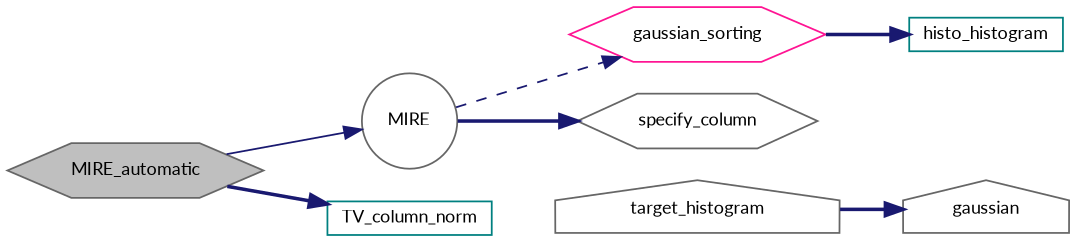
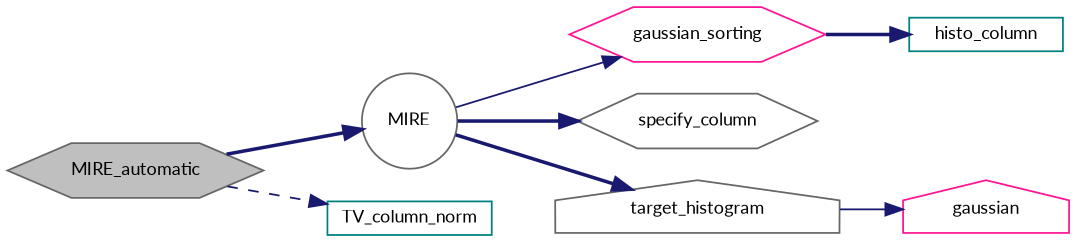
(986, 34) -> (986, 34)
(530, 85) -> (530, 85)
(285, 143) -> (285, 143)
none -> (535, 159)
(268, 194) -> (268, 194)
(863, 209) -> (863, 209)
(986, 209) -> (986, 209)
